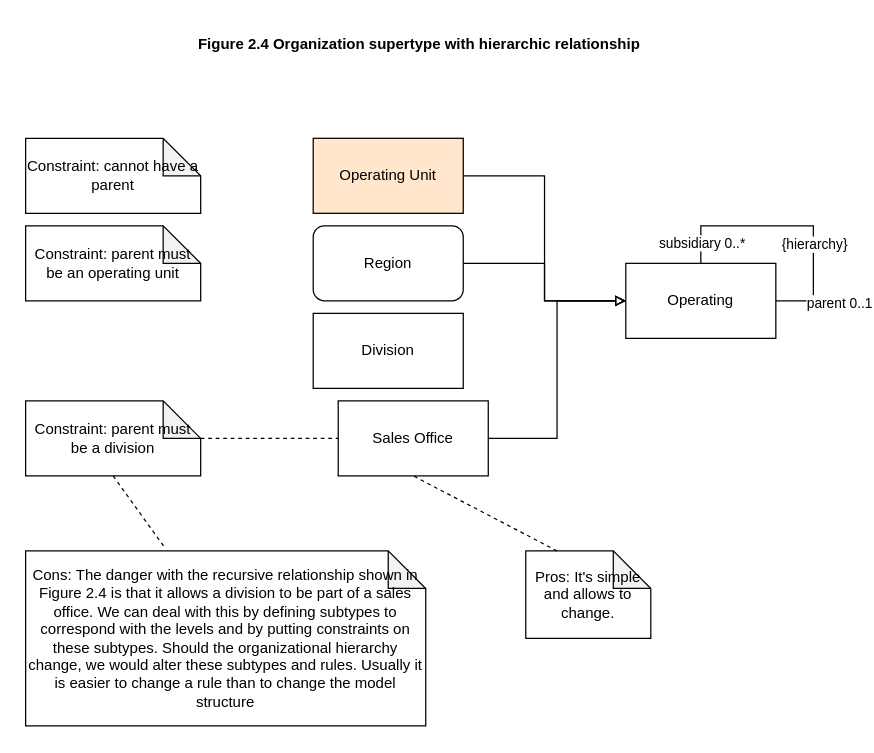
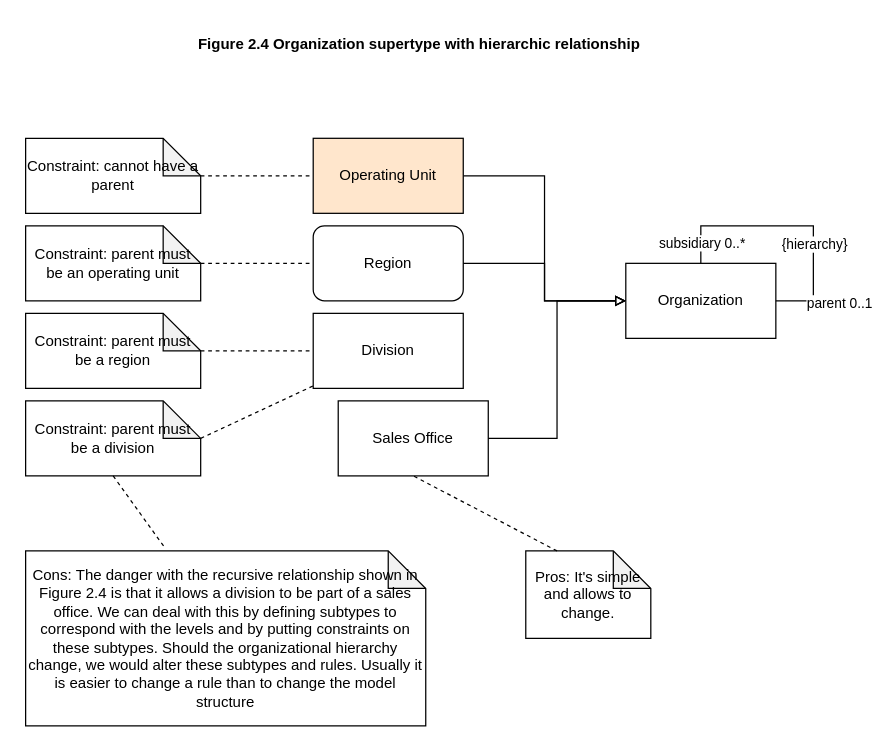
none -> (255, 176)
none -> (255, 263)
(701, 301) -> (701, 301)
none -> (113, 351)
none -> (255, 351)
(269, 438) -> (257, 412)
